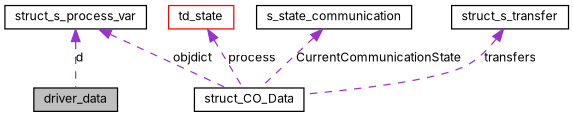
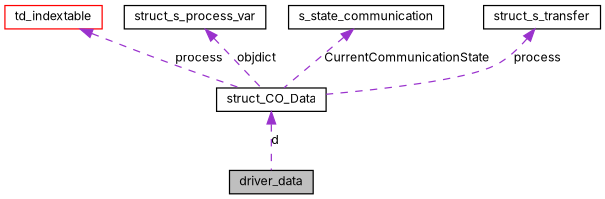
(201, 17) -> (54, 17)
(511, 58) -> (538, 58)
(76, 65) -> (271, 147)
